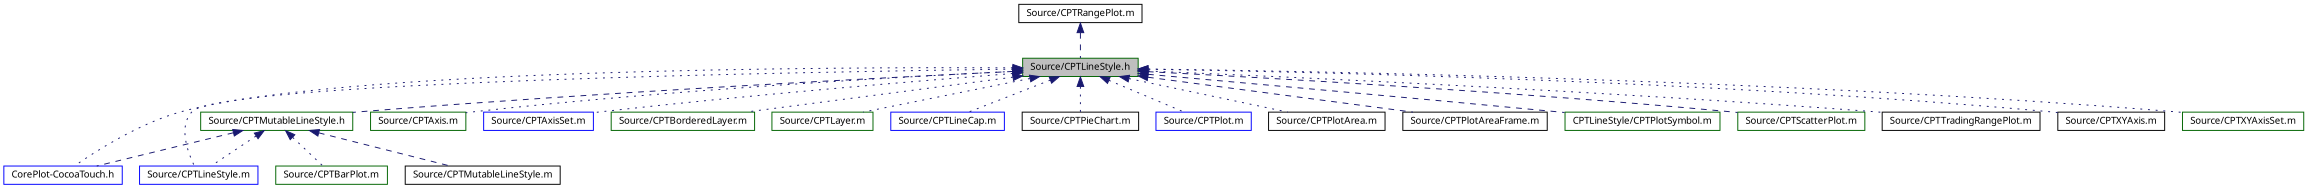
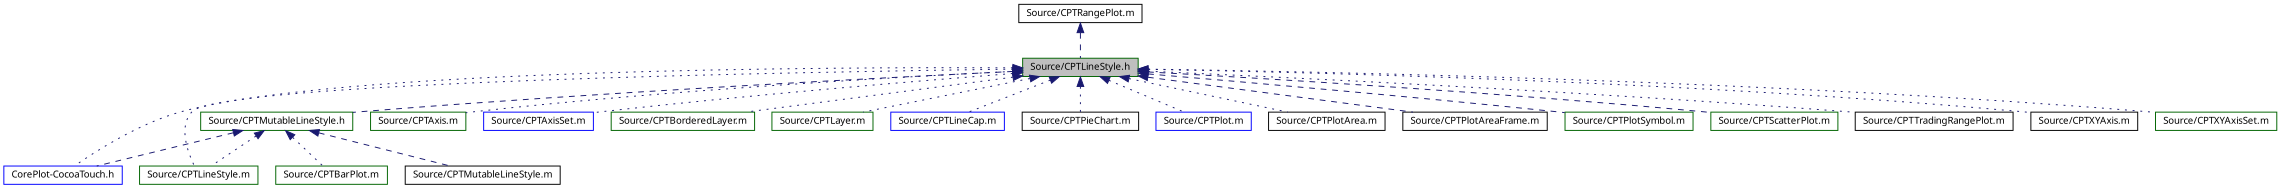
(1643, 121) -> (1629, 121)
(199, 175) -> (199, 175)
